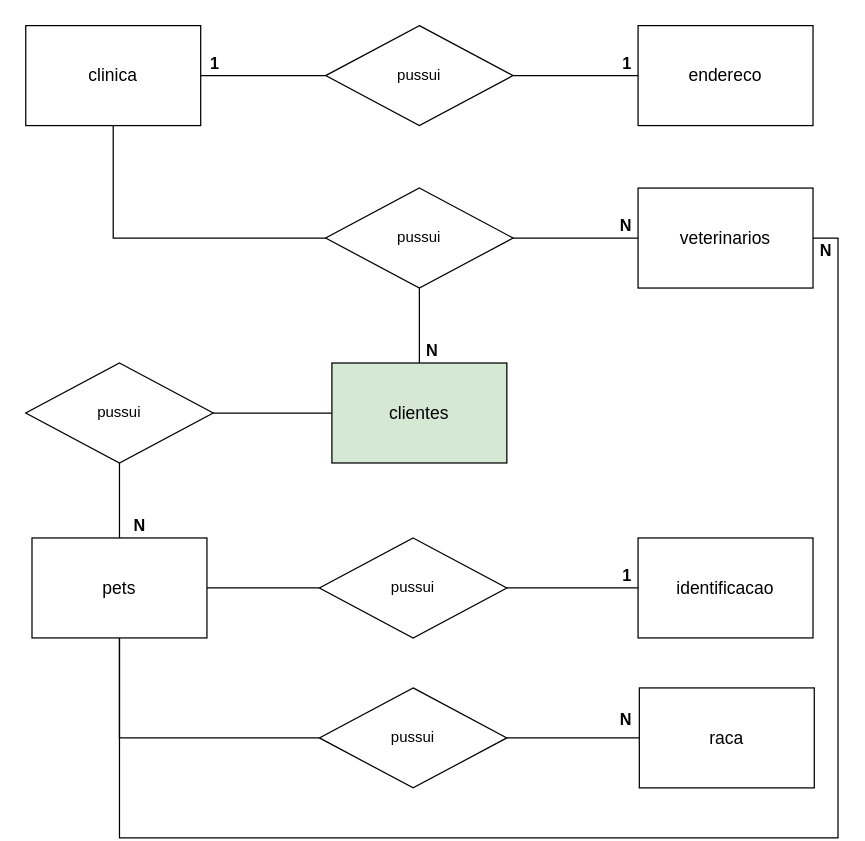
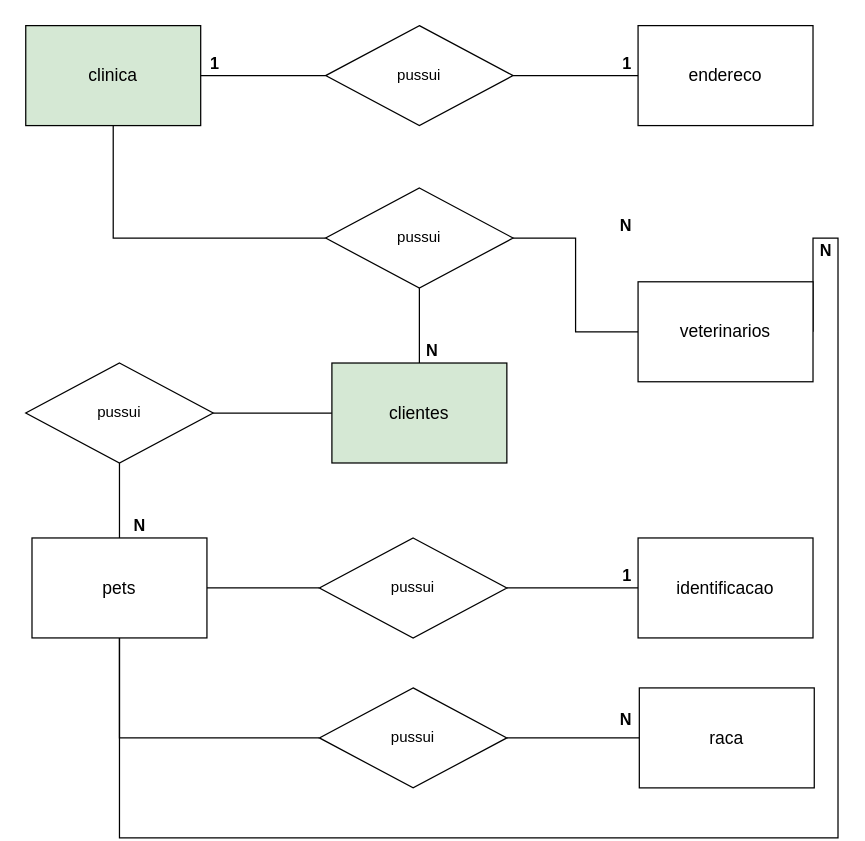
(113, 76) -> (113, 76)
(726, 238) -> (726, 332)
